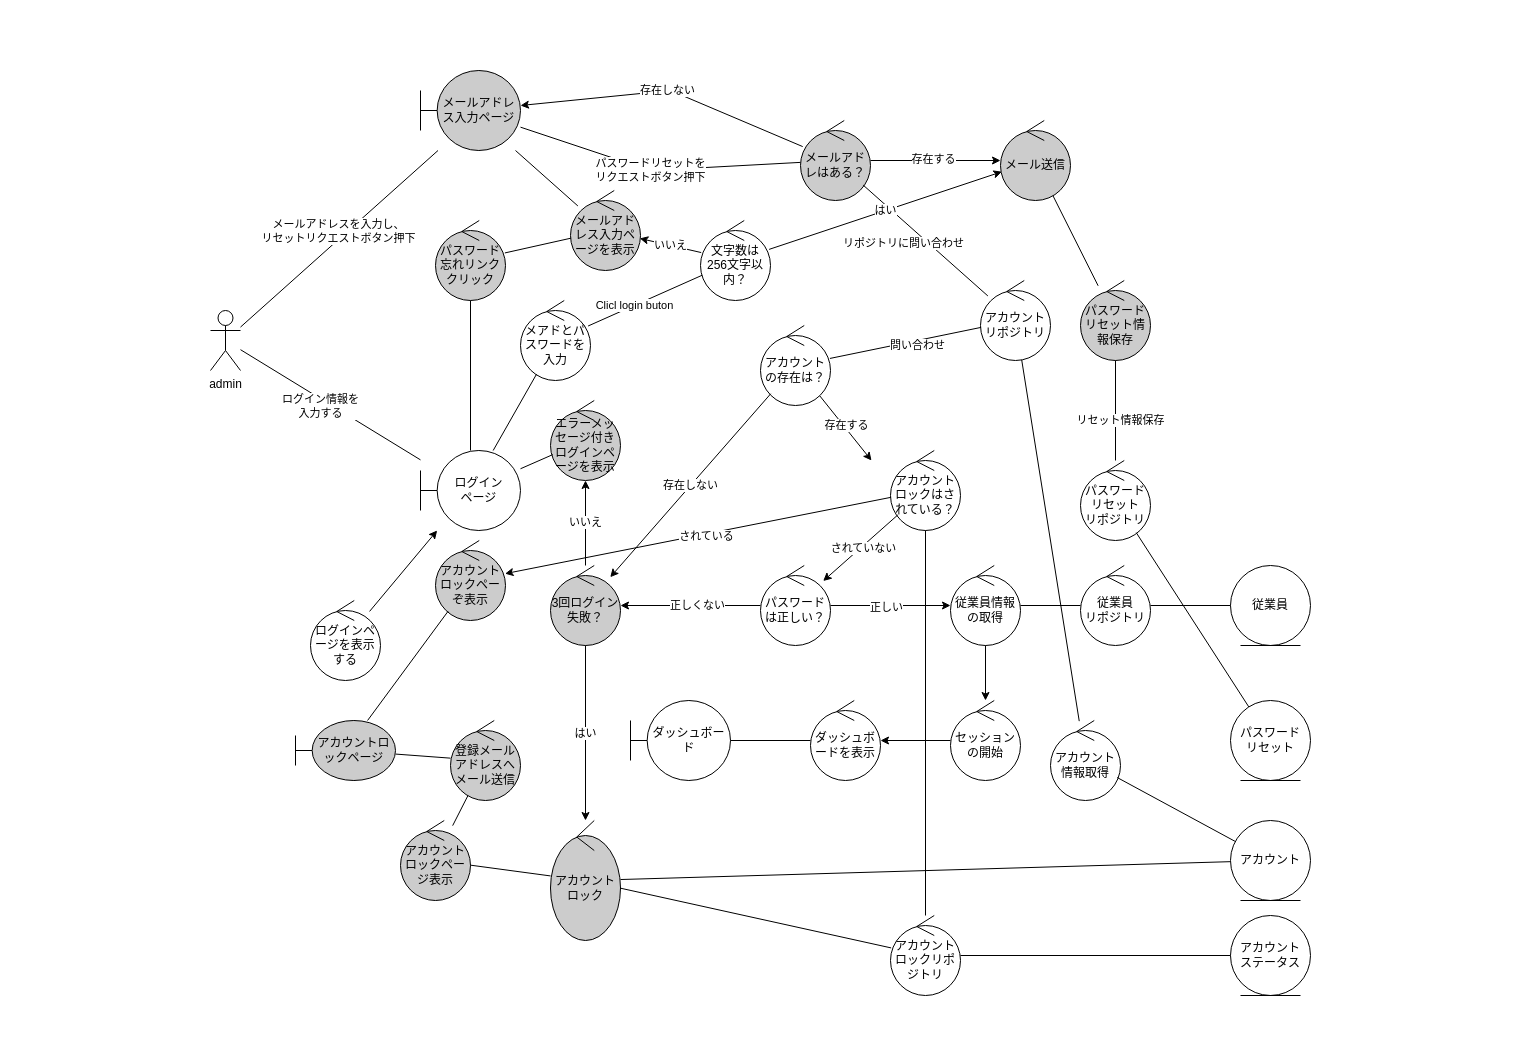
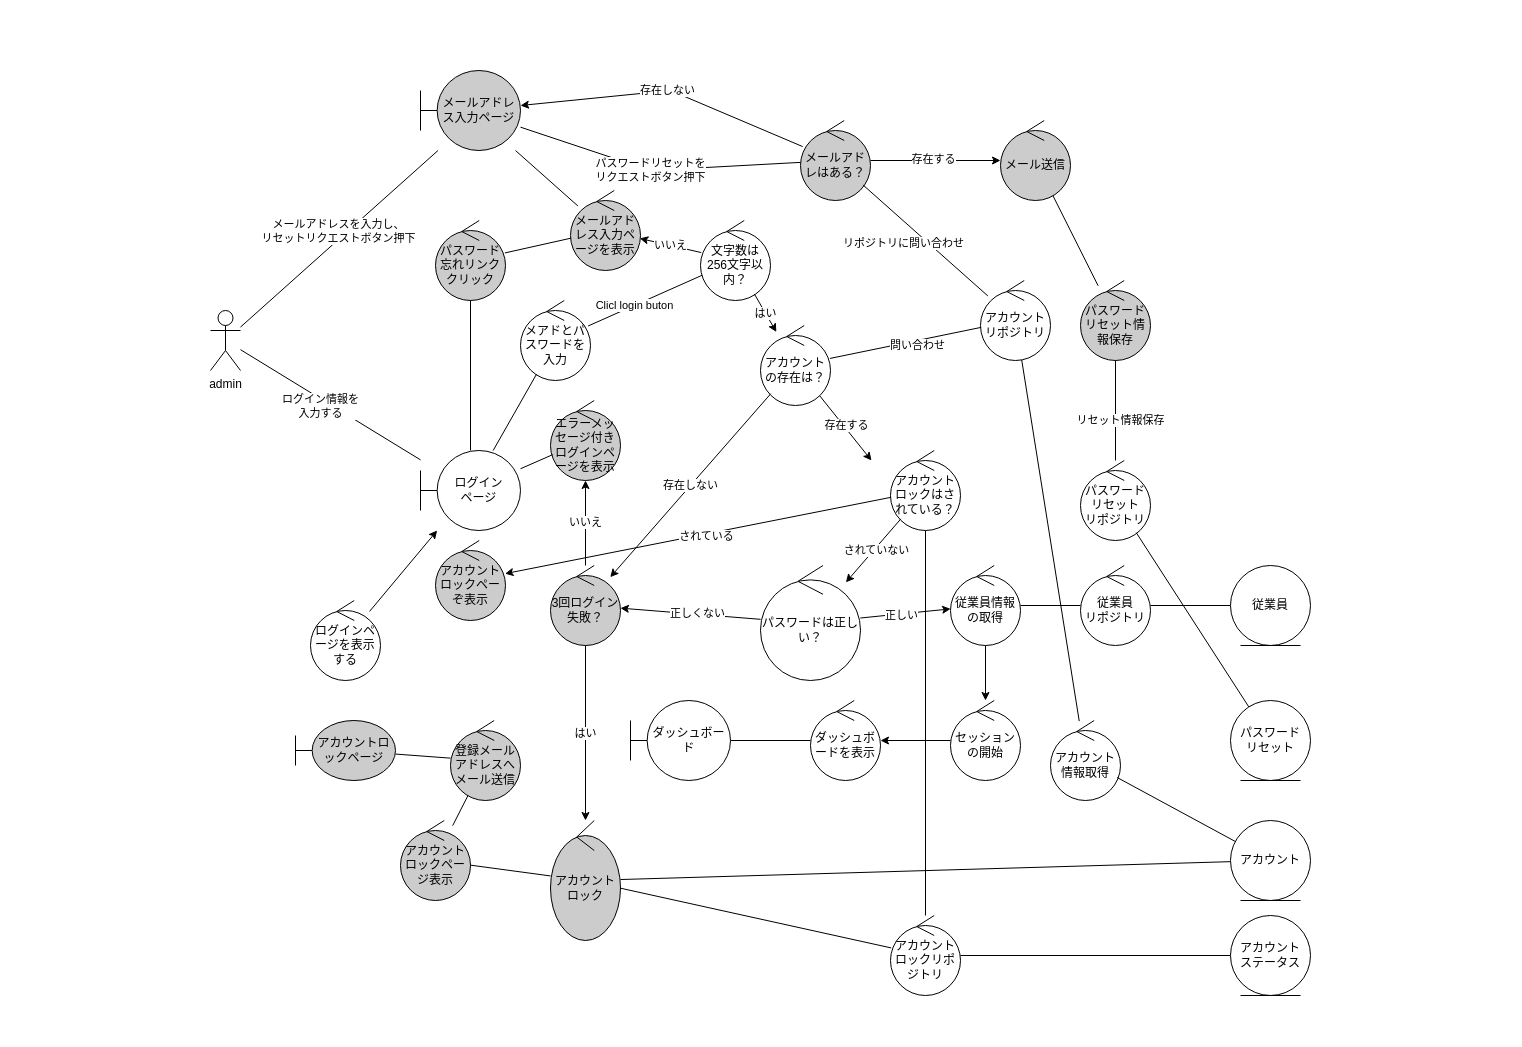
(882, 212) -> (764, 310)
(796, 606) -> (811, 623)
(408, 665) -> none
